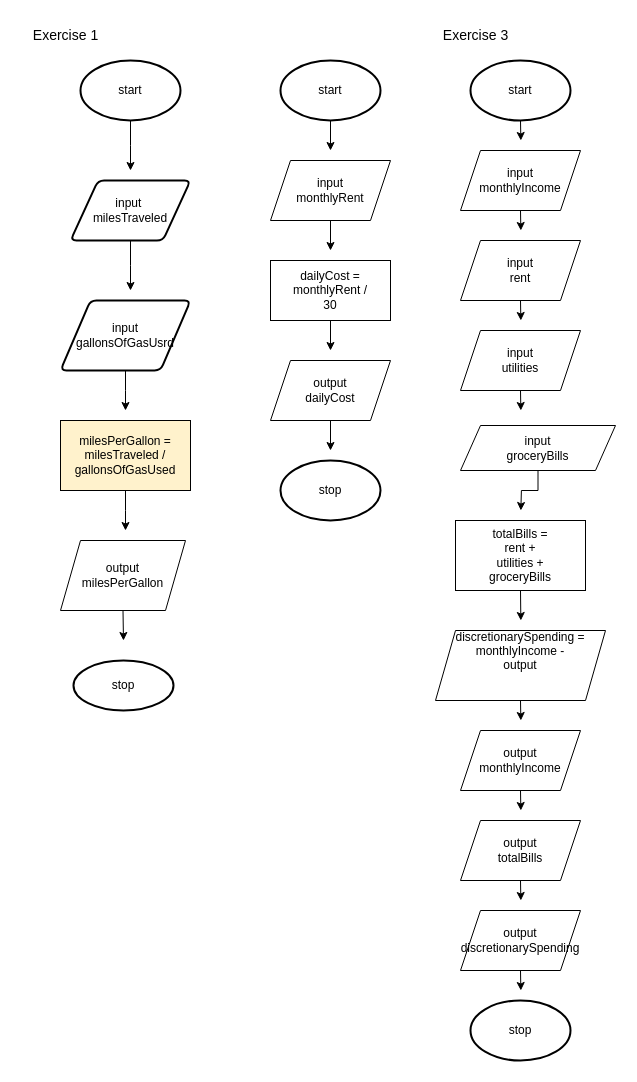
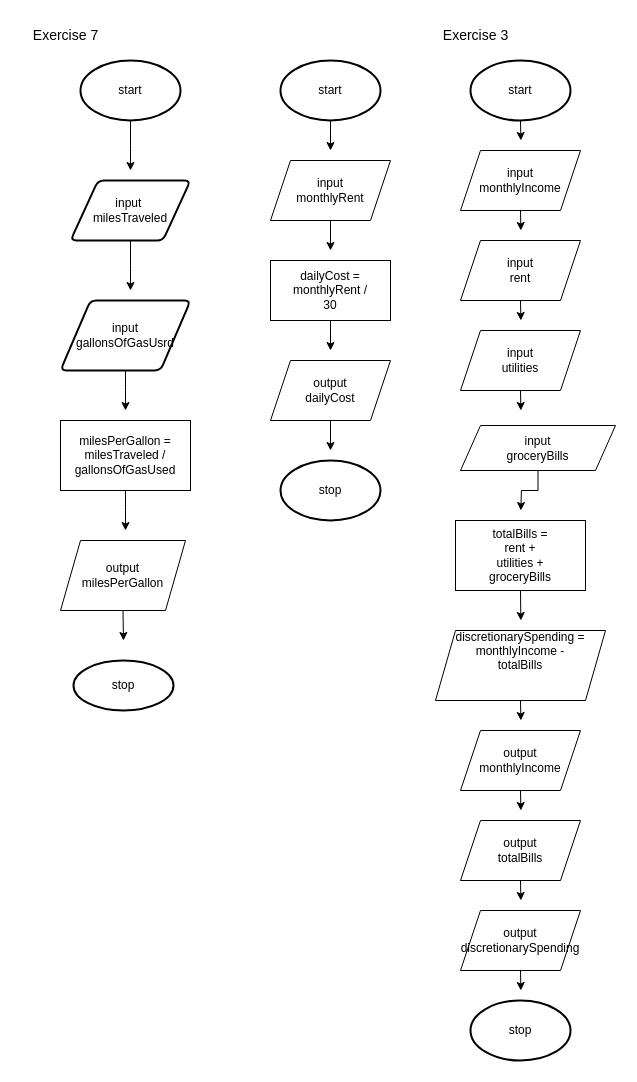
(66, 36) -> (66, 36)
(126, 456) -> (126, 456)
(521, 666) -> (521, 666)
